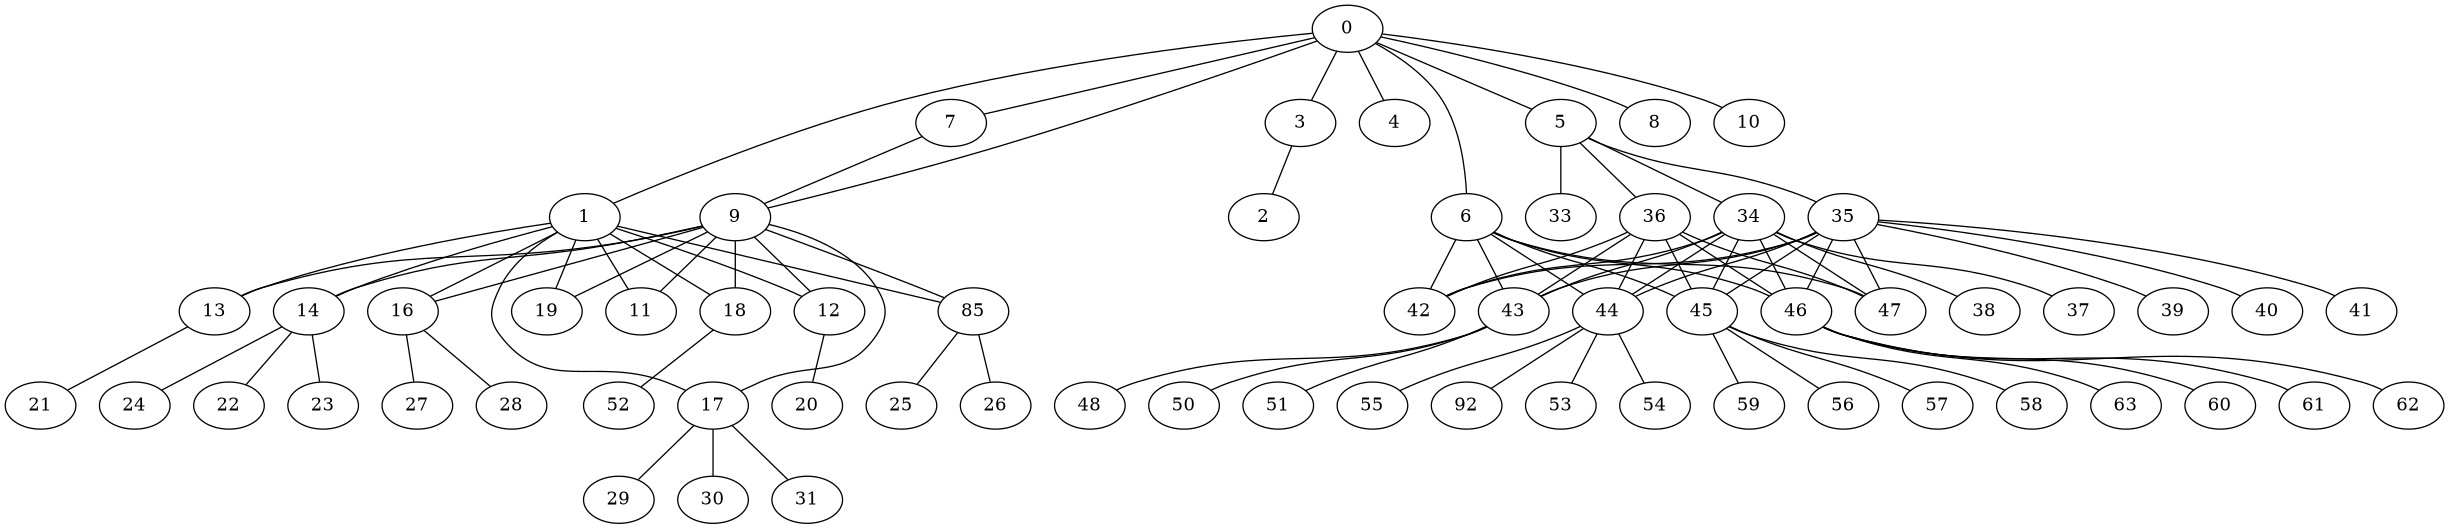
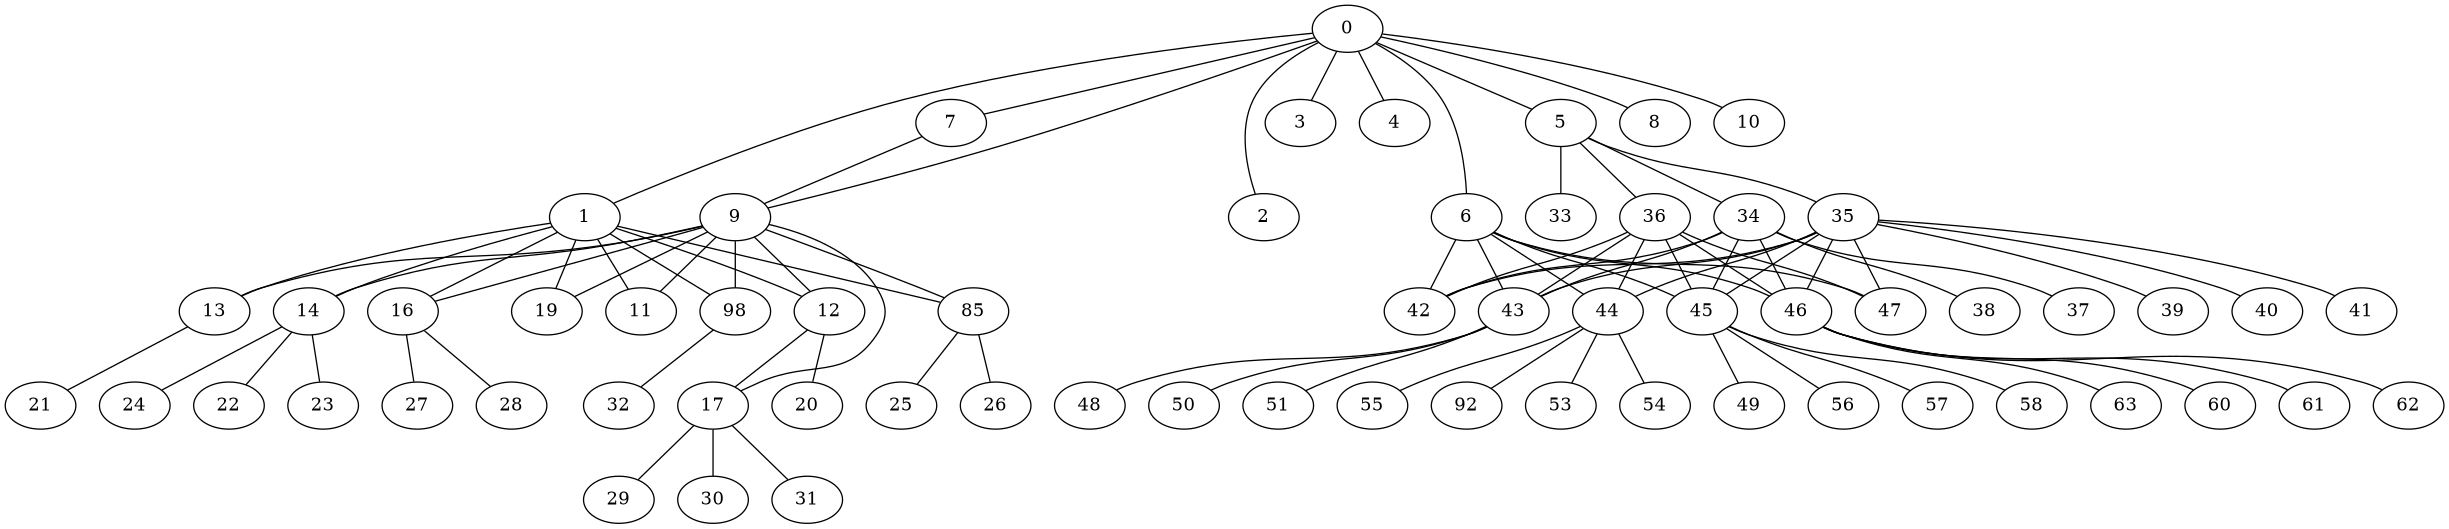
(1282, 170) -> (1252, 104)
(1813, 260) -> none
(1660, 276) -> none
(735, 311) -> (735, 311)
(525, 358) -> (771, 358)
(619, 406) -> (619, 406)
(1749, 406) -> (1749, 406)
